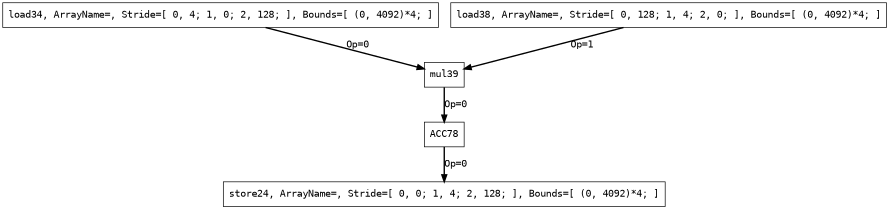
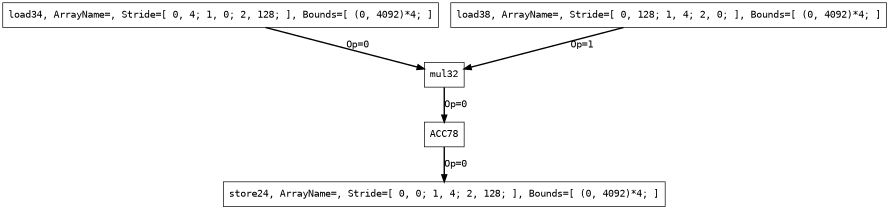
(444, 75) -> (444, 75)
